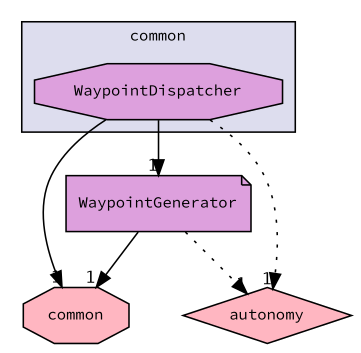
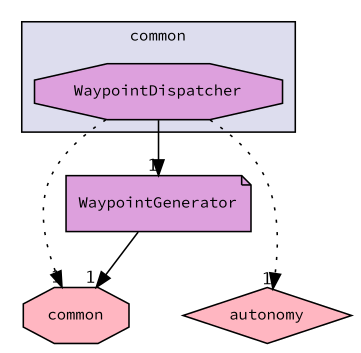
(48, 185) -> (48, 185)
(211, 257) -> none
